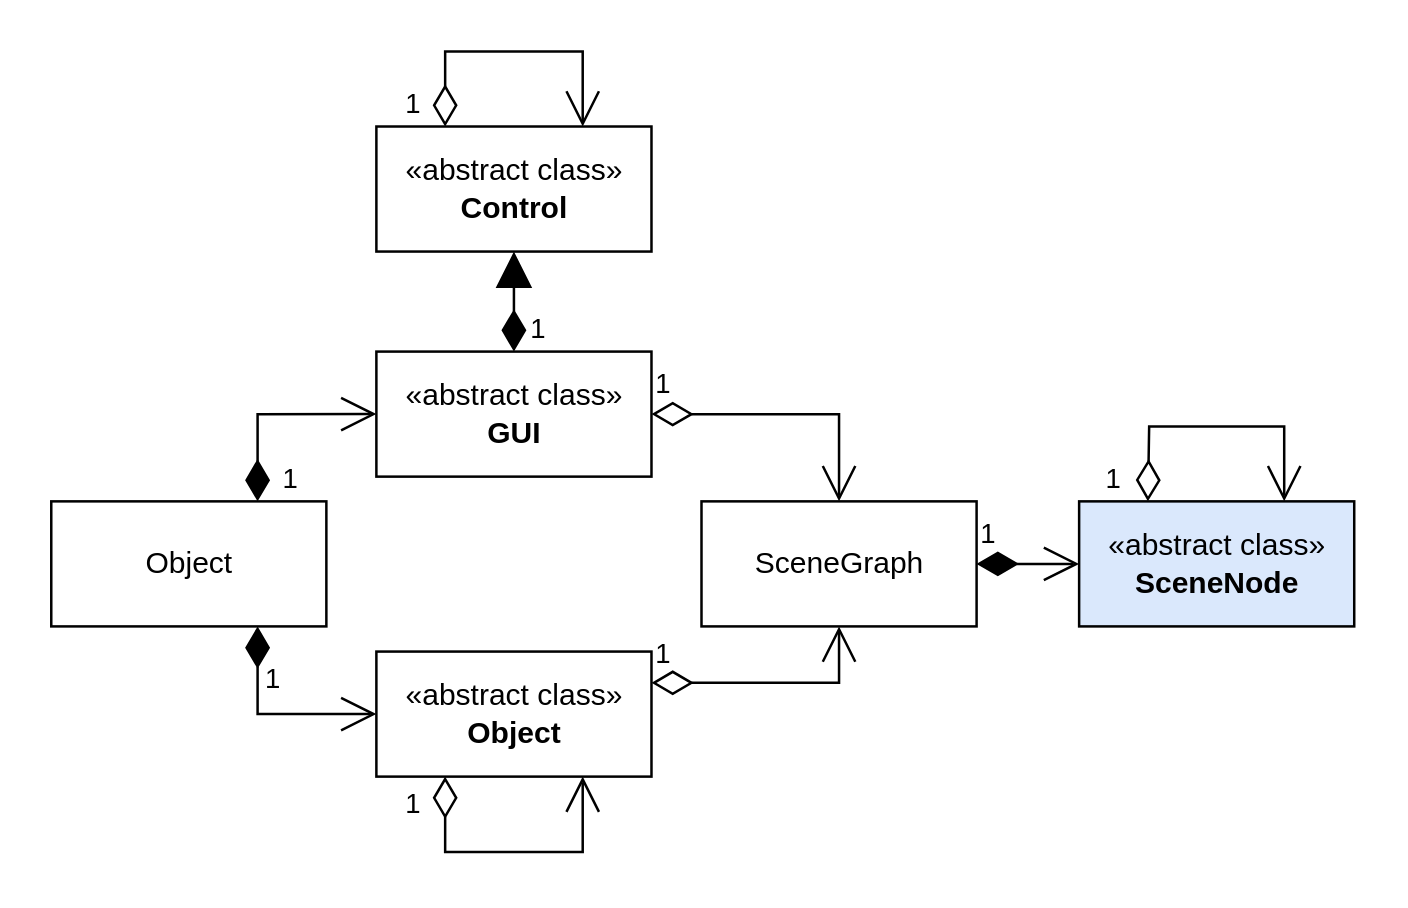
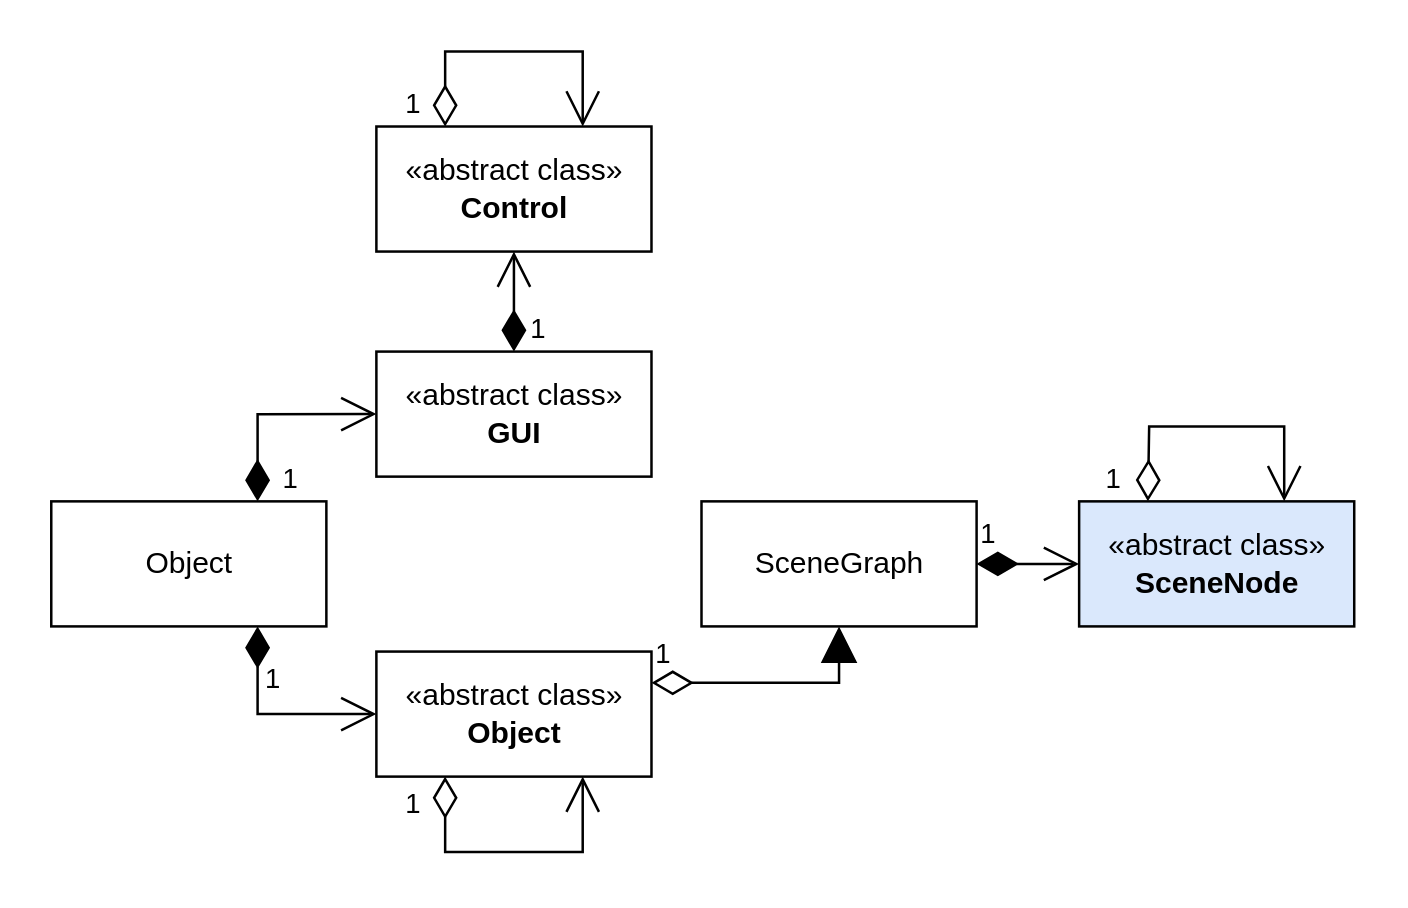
(514, 288) -> (514, 274)
(806, 414) -> none
(839, 649) -> (839, 663)
